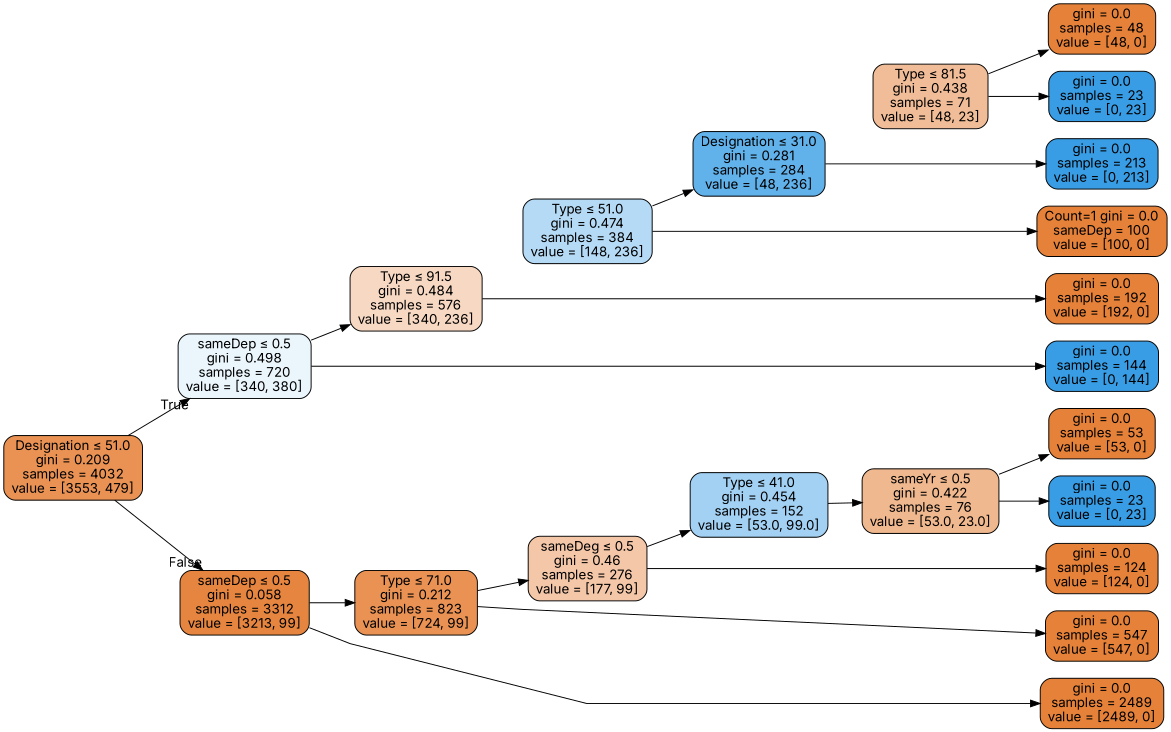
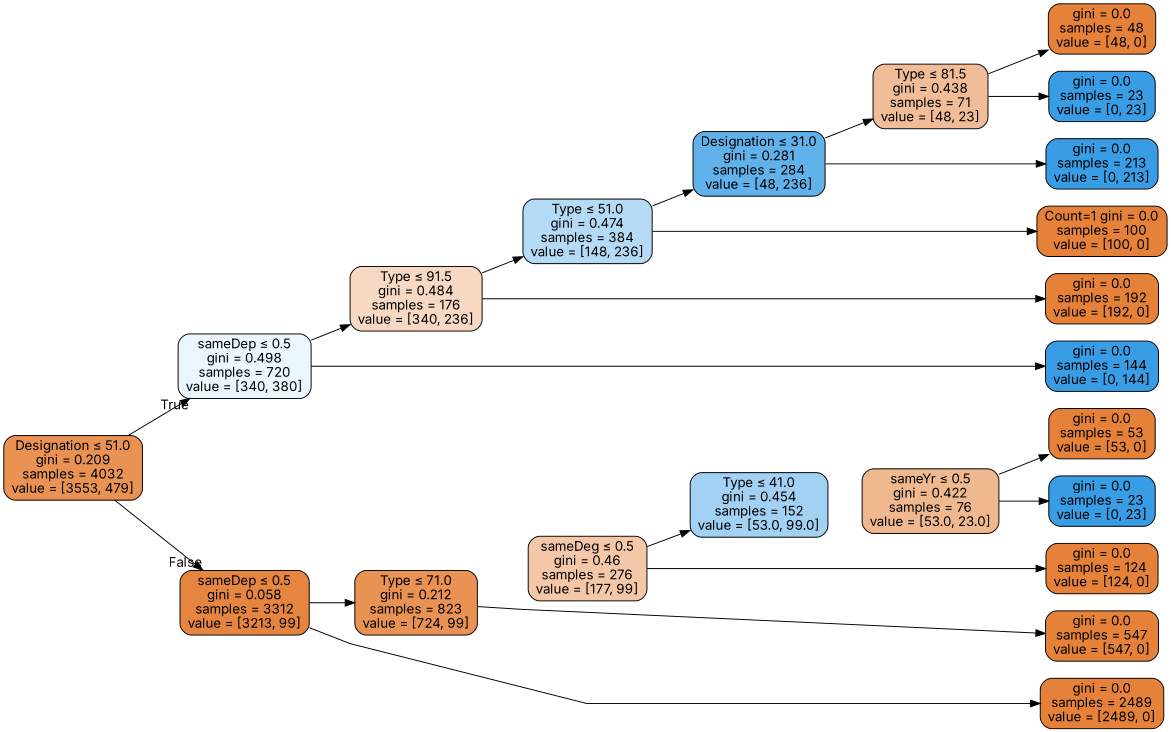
none -> (844, 130)
(1102, 231) -> (1102, 231)
none -> (498, 267)
(416, 305) -> (416, 305)
(840, 503) -> none
(498, 586) -> none
